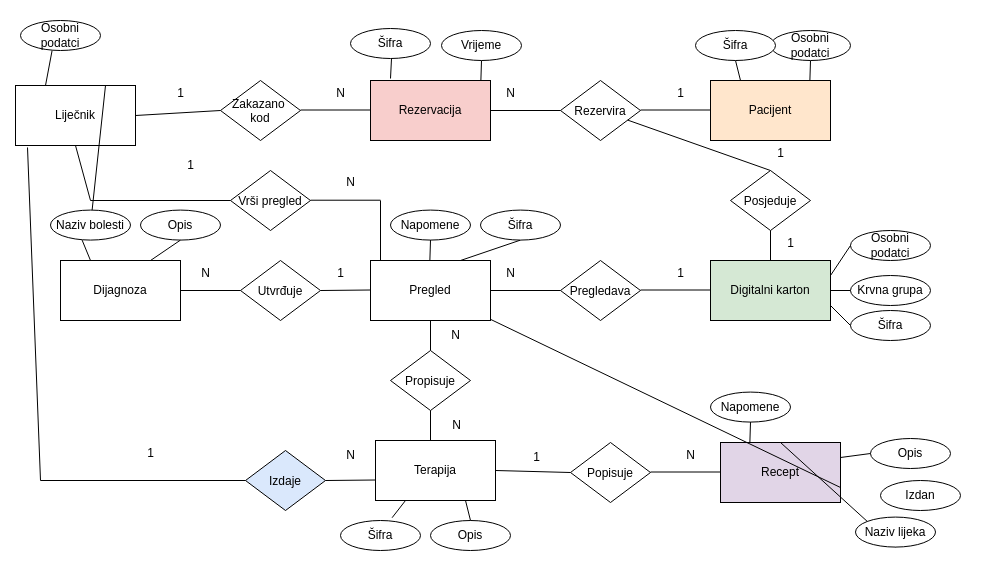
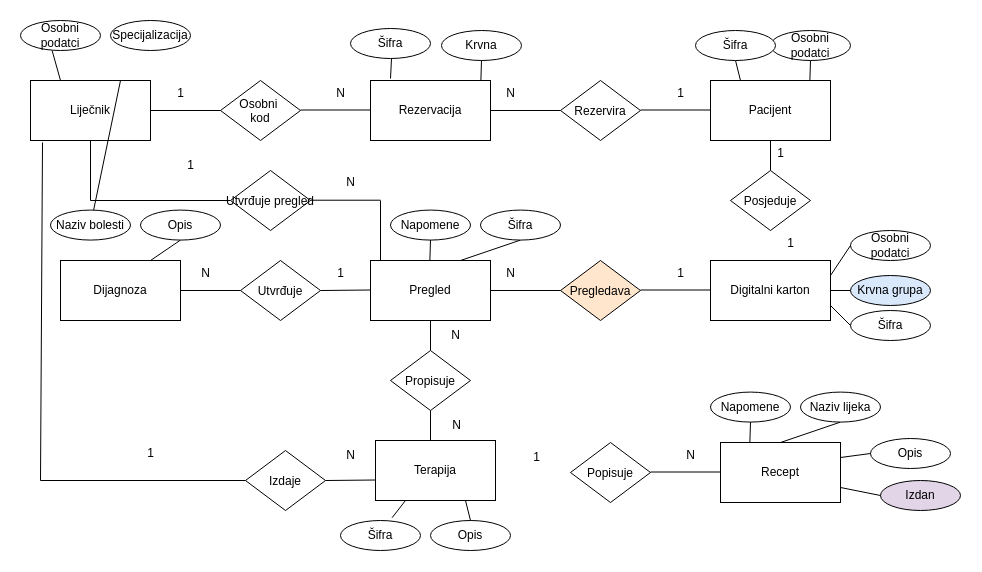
none -> (151, 36)
(482, 46) -> (482, 46)
(260, 104) -> (260, 104)
(431, 111) -> (431, 111)
(771, 111) -> (771, 111)
(76, 116) -> (91, 111)
(700, 145) -> (771, 156)
(270, 201) -> (270, 201)
(771, 246) -> none
(86, 250) -> none
(601, 291) -> (601, 291)
(771, 291) -> (771, 291)
(891, 291) -> (891, 291)
(651, 396) -> (861, 492)
(533, 471) -> none
(781, 473) -> (781, 473)
(286, 481) -> (286, 481)
(921, 496) -> (921, 496)
(896, 532) -> (841, 407)
